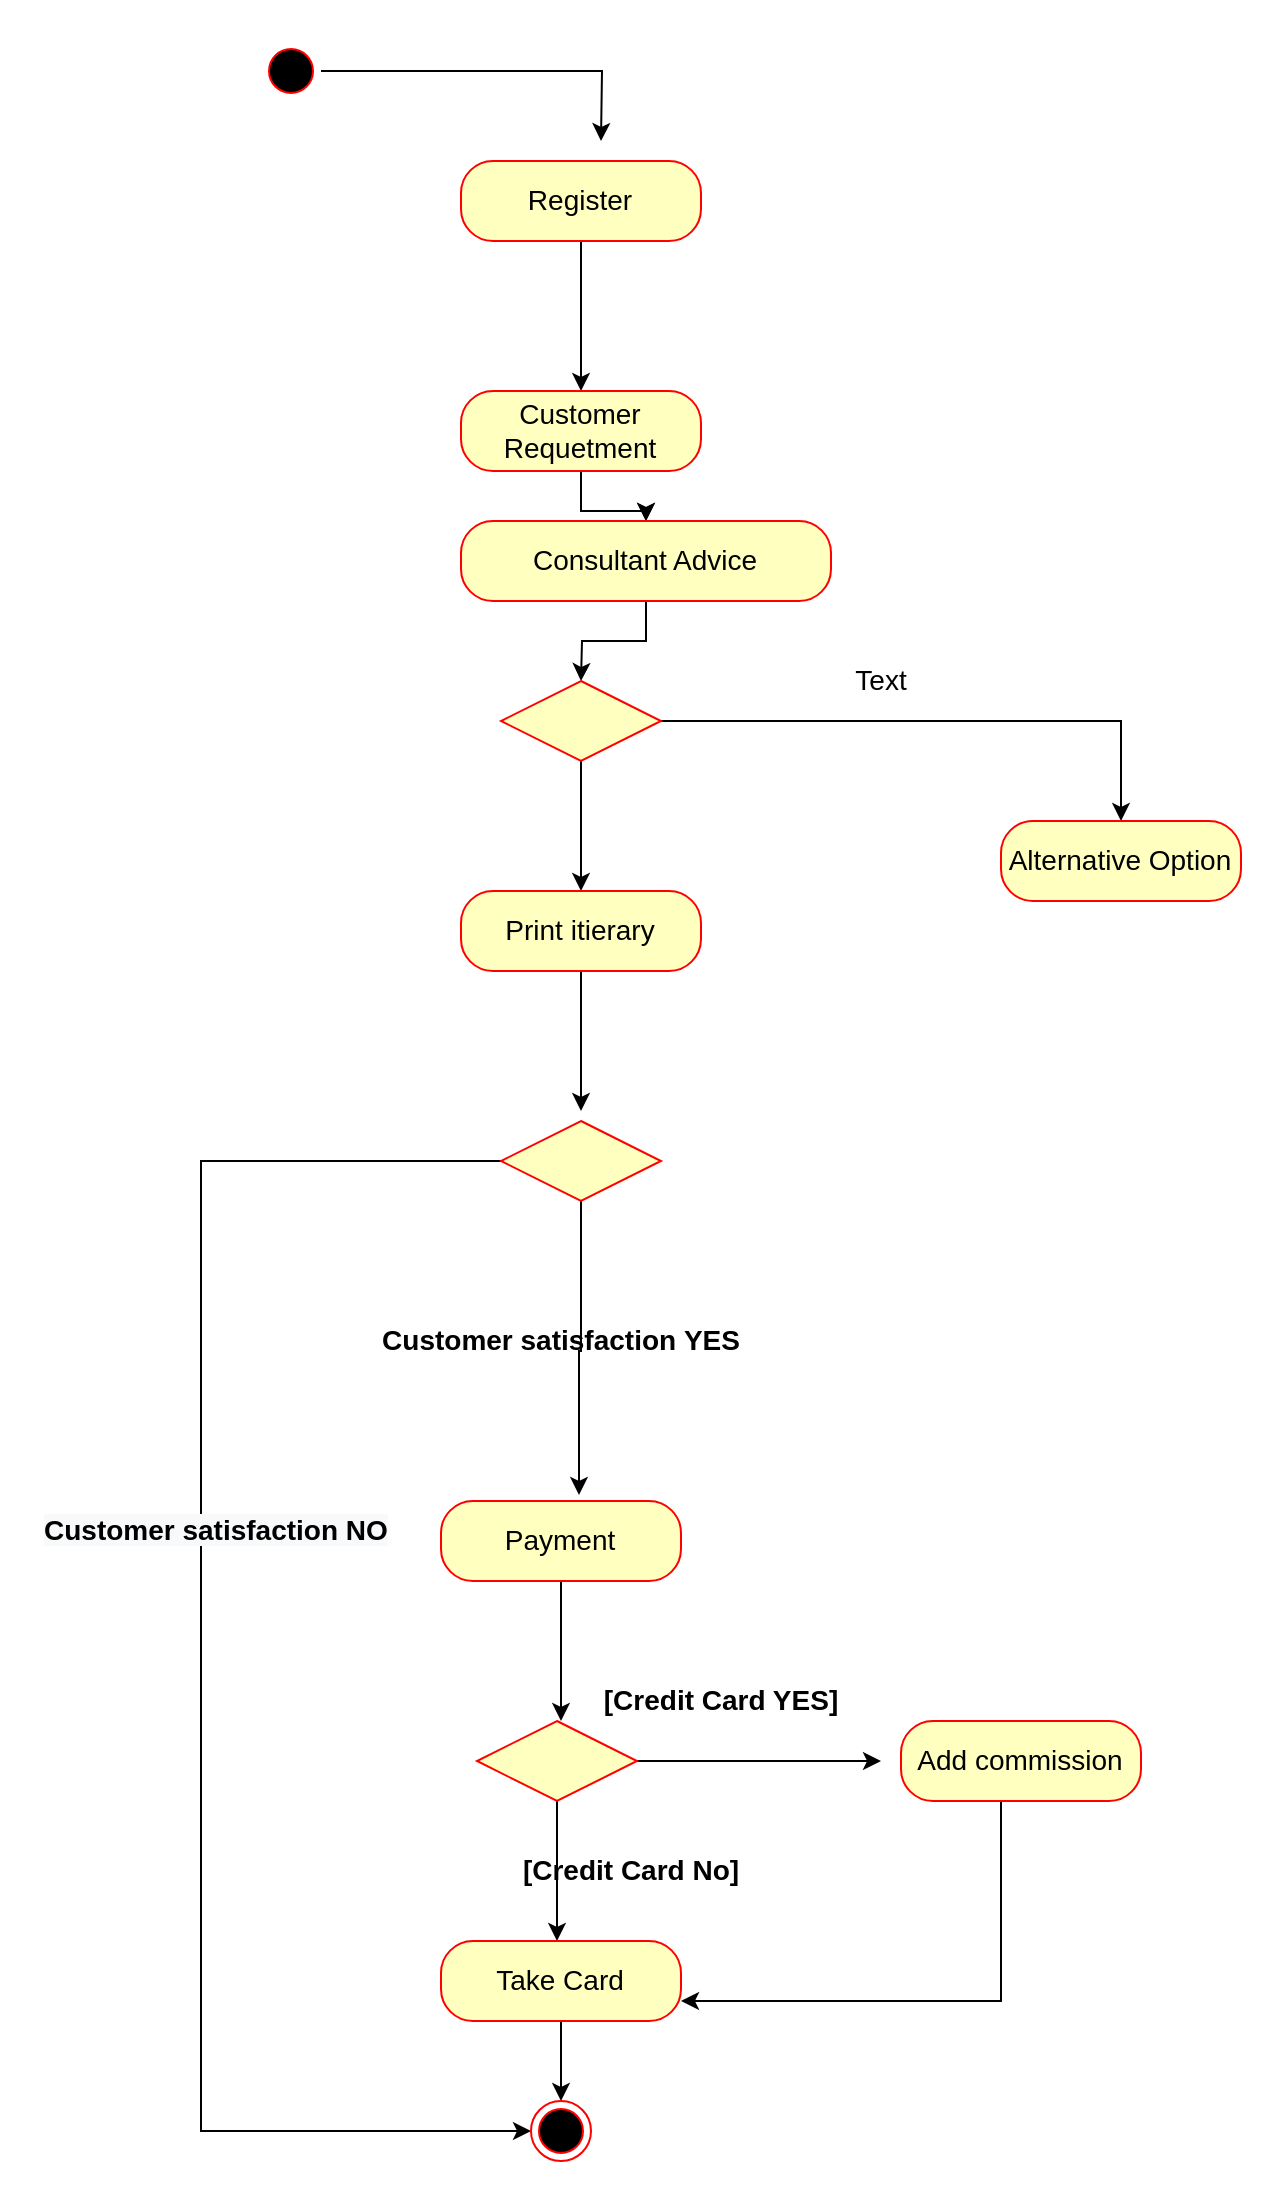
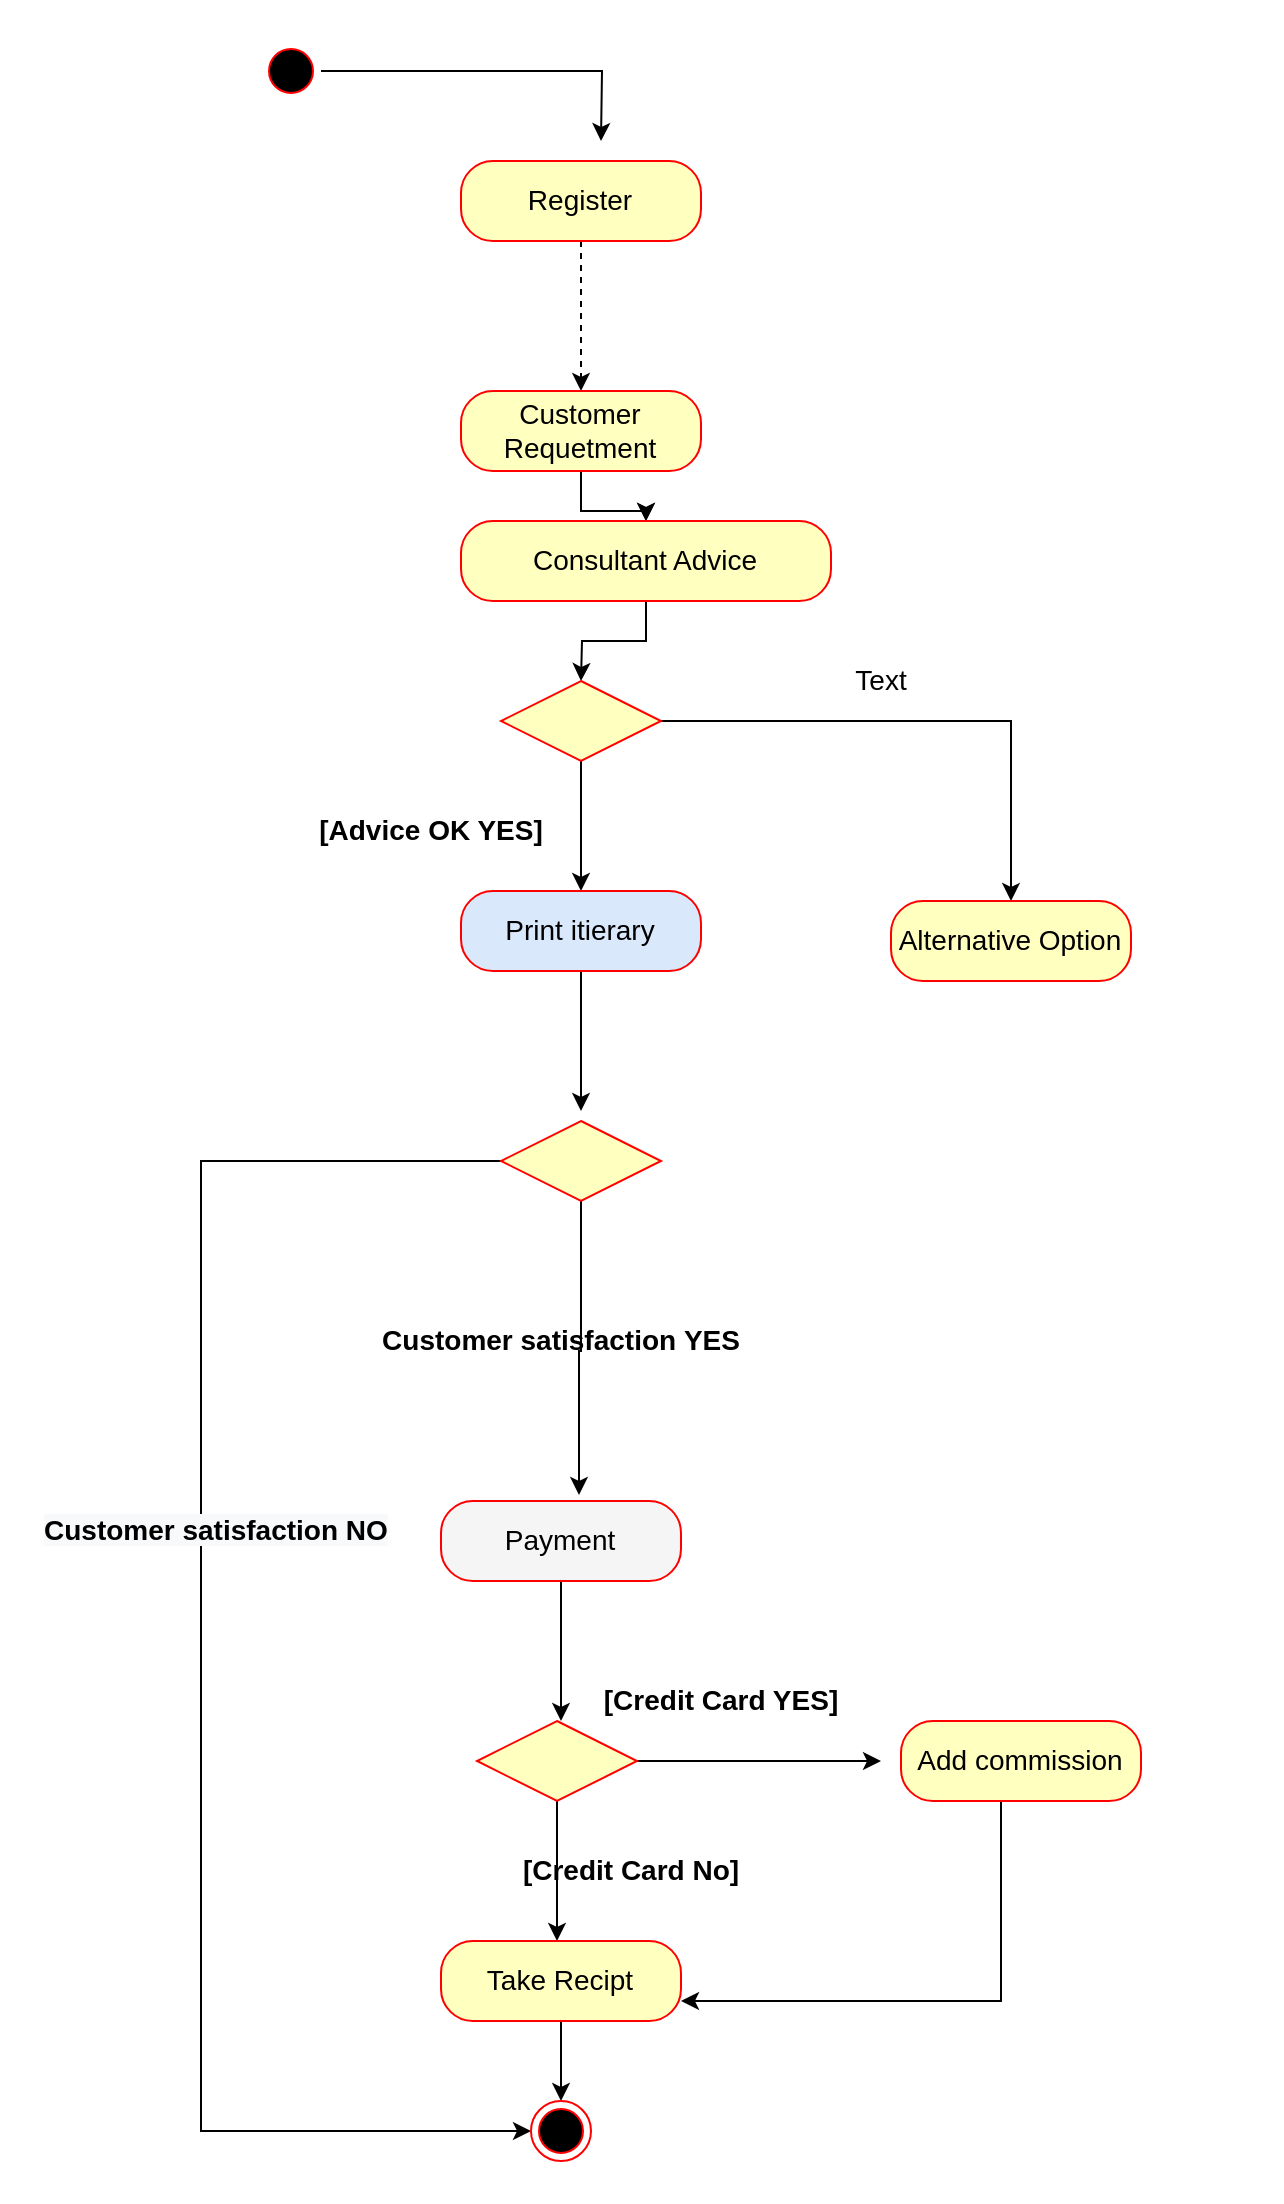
(581, 309) -> (581, 309)
none -> (431, 831)
(1121, 861) -> (1011, 941)
(581, 931) -> (581, 931)
(561, 1541) -> (561, 1541)
(561, 1981) -> (561, 1981)
